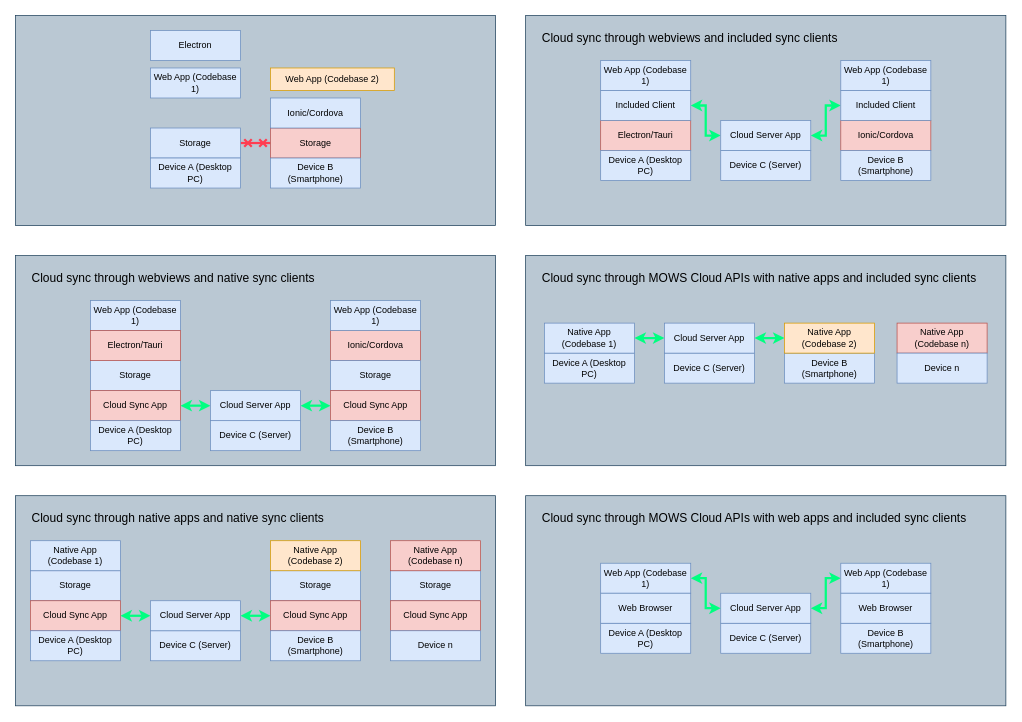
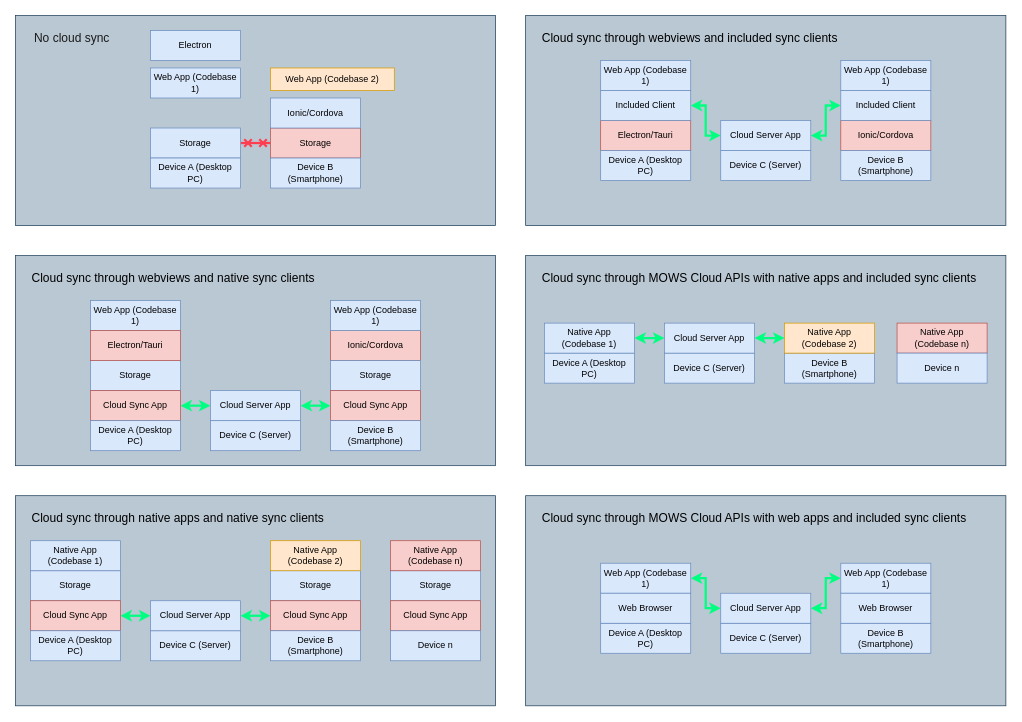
none -> (72, 38)
